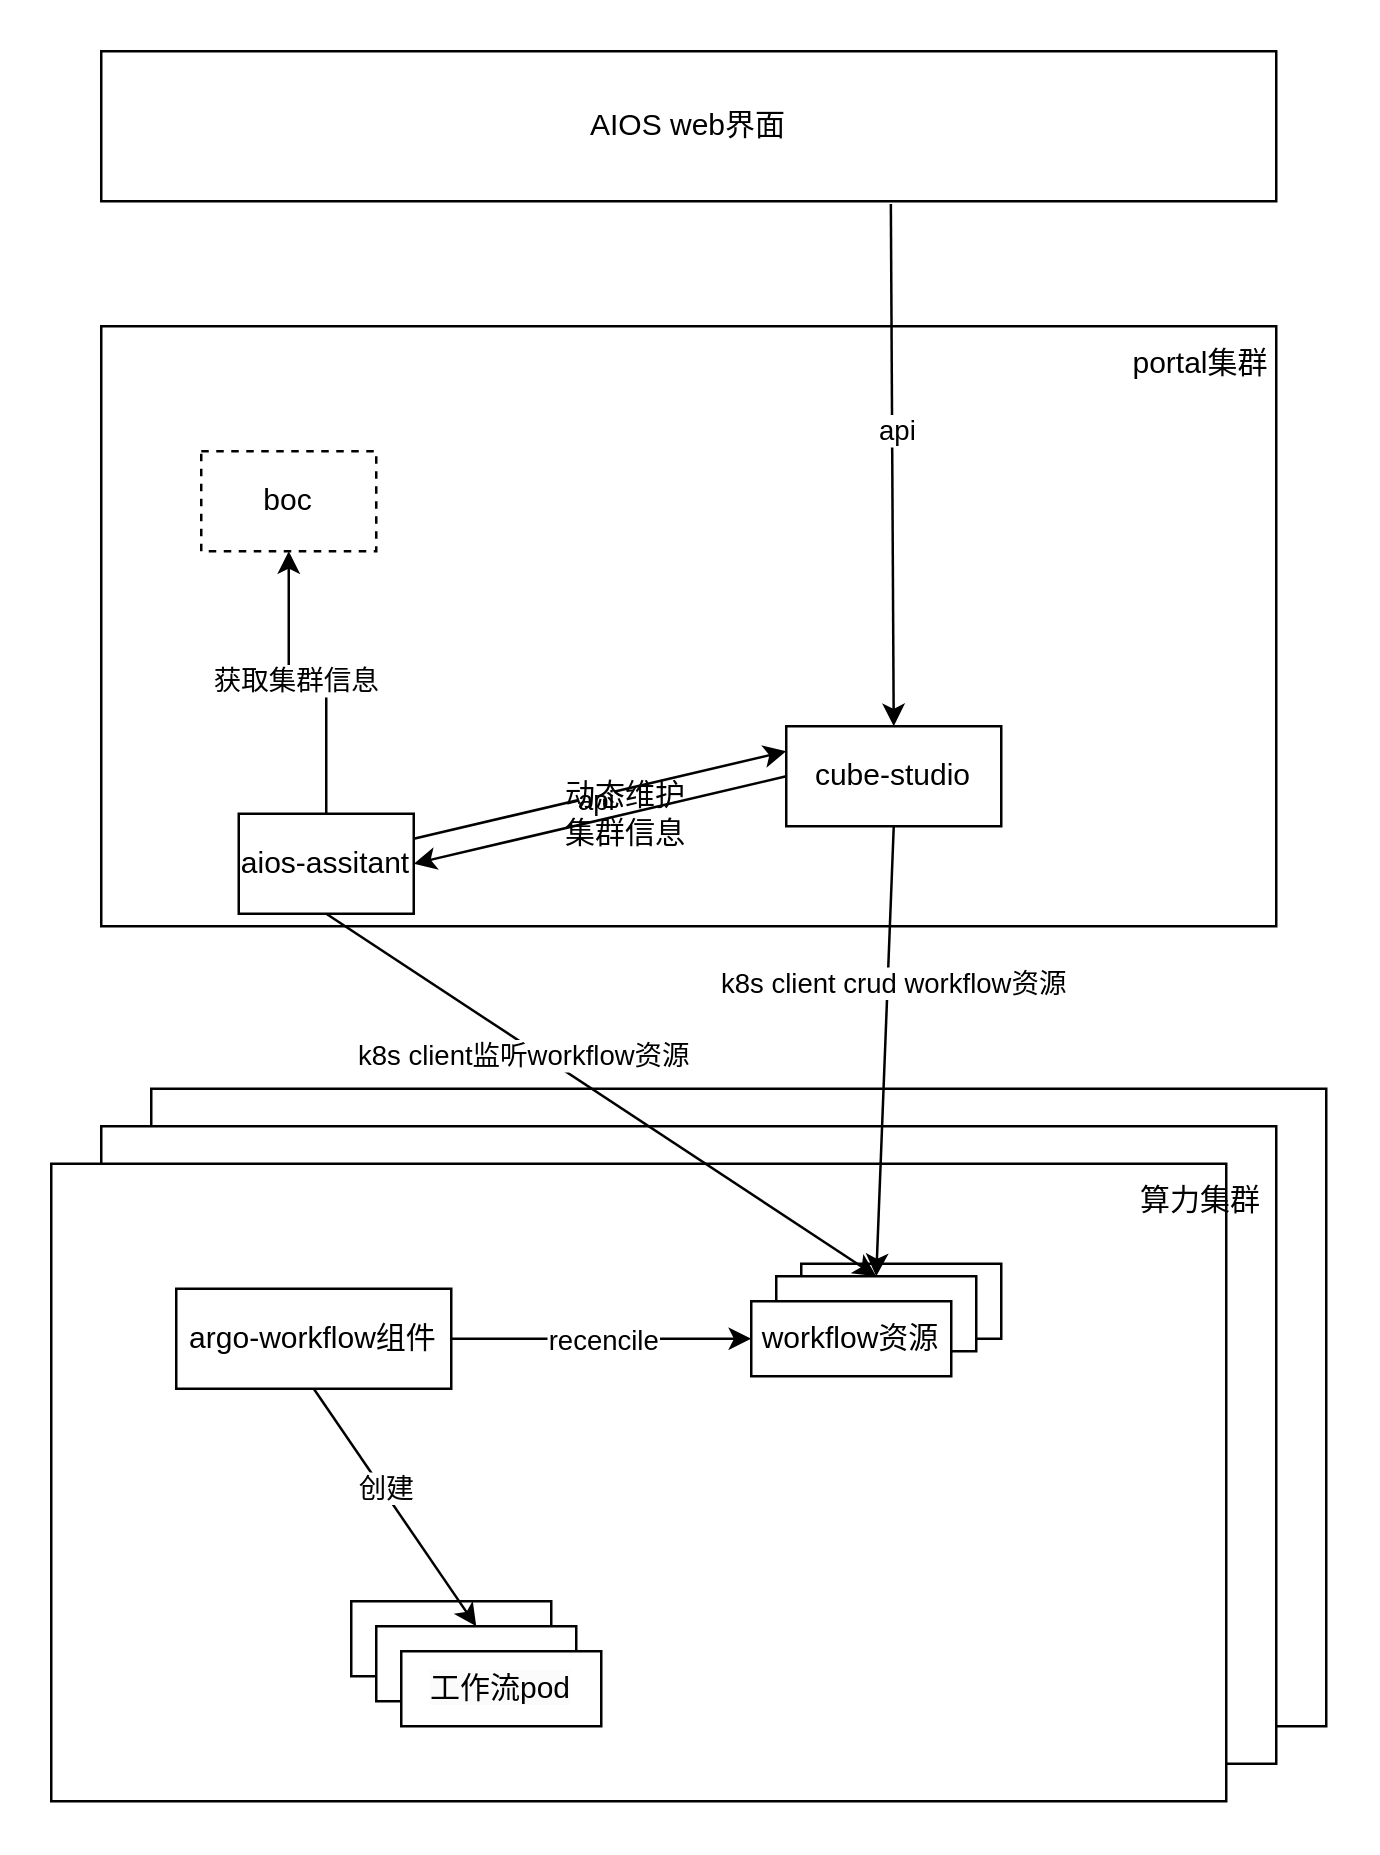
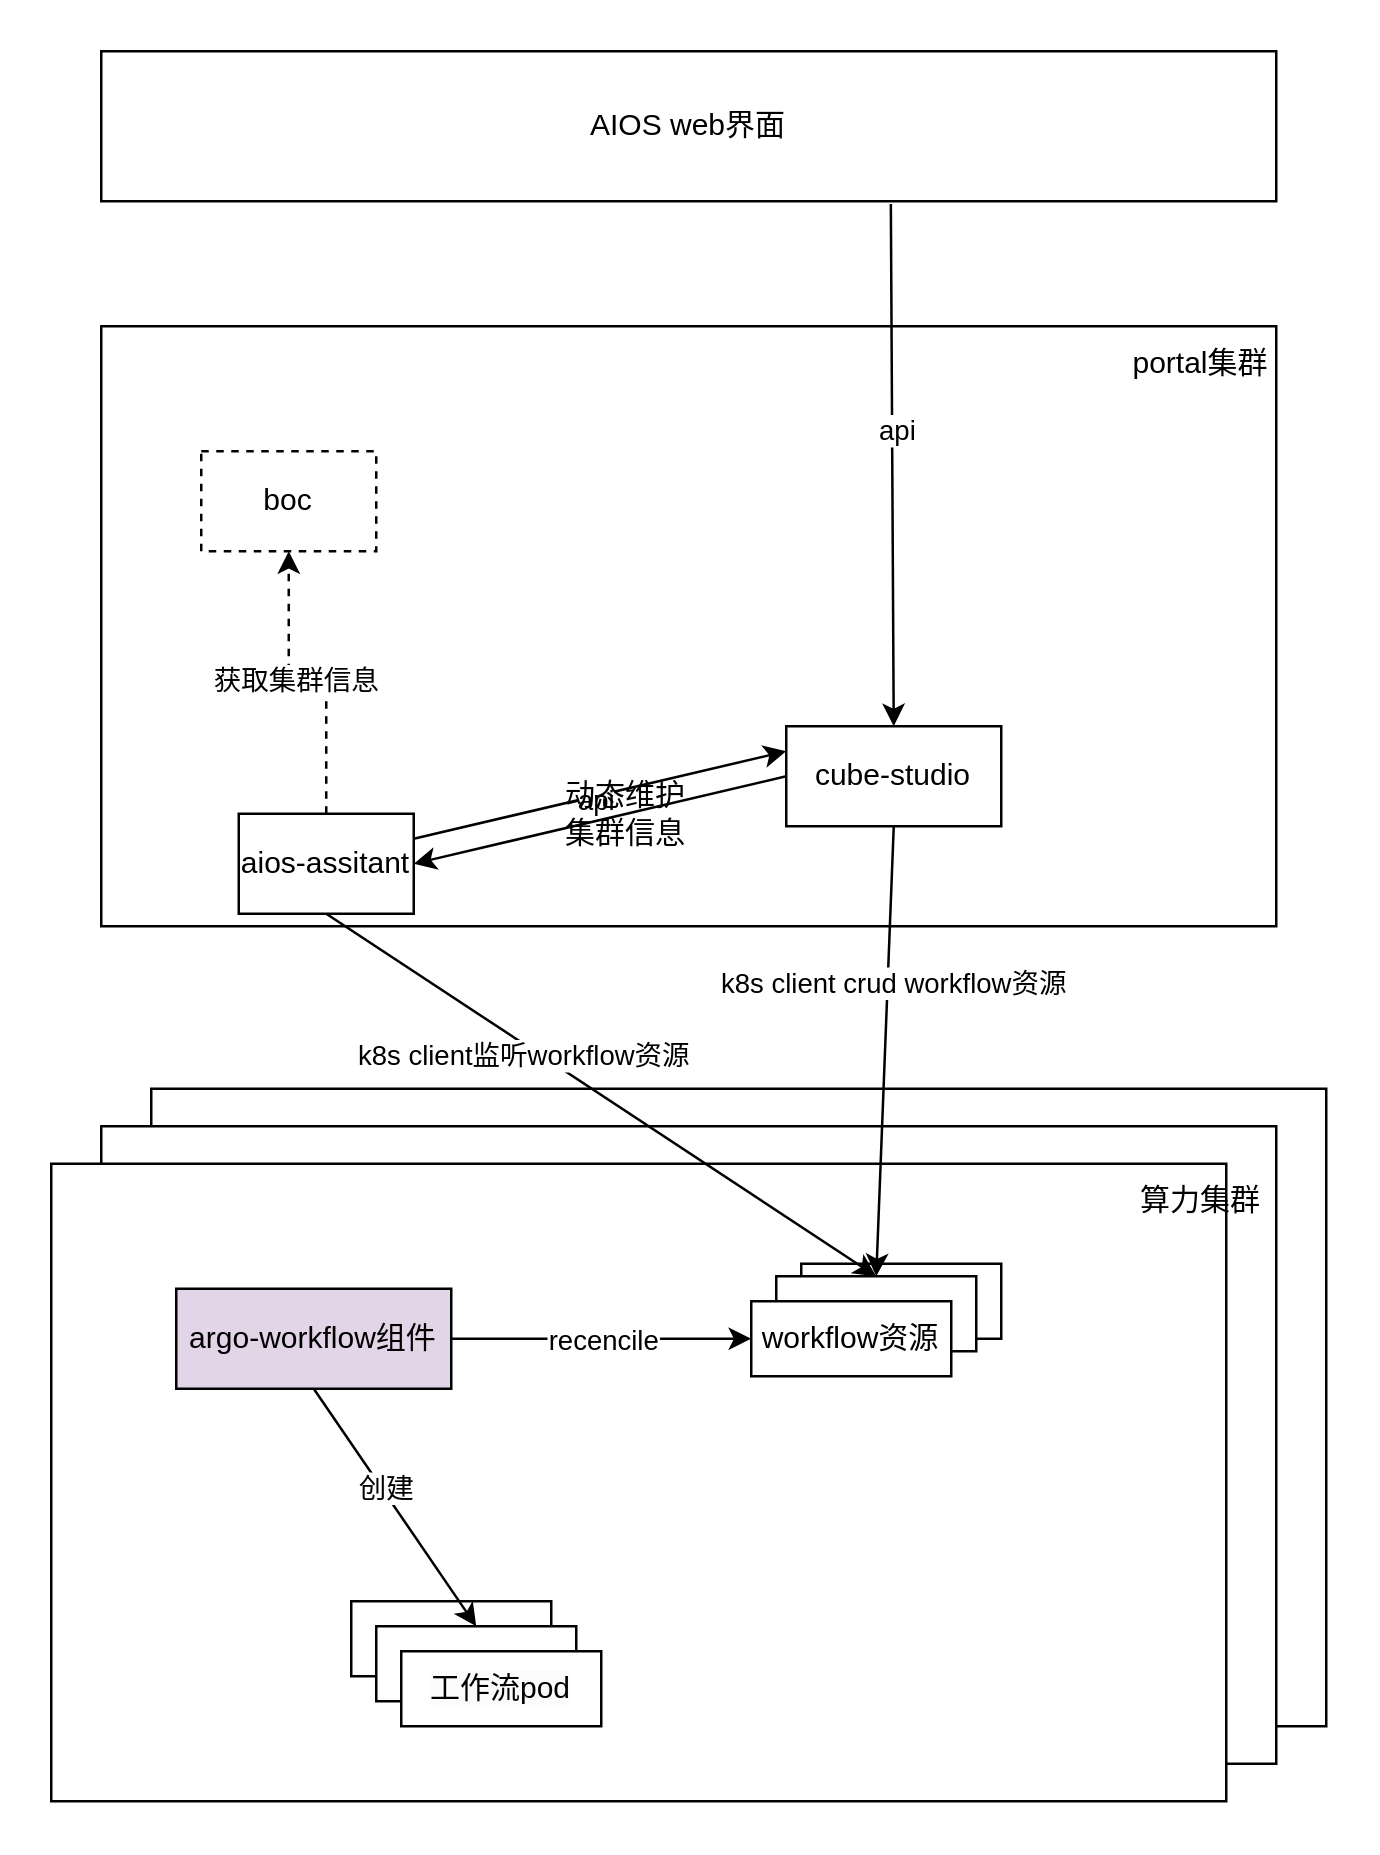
(326, 752) -> (326, 752)
(314, 1339) -> (314, 1339)
